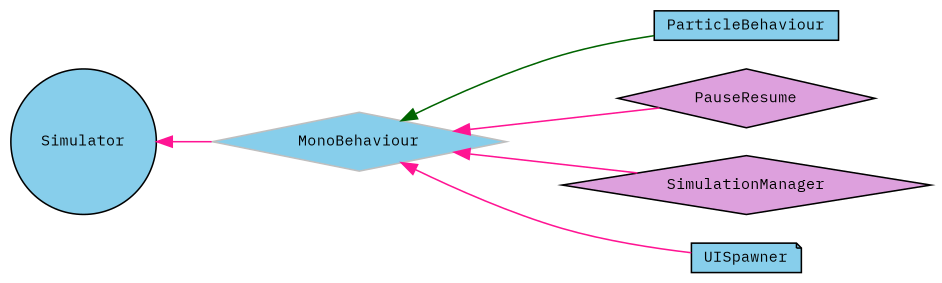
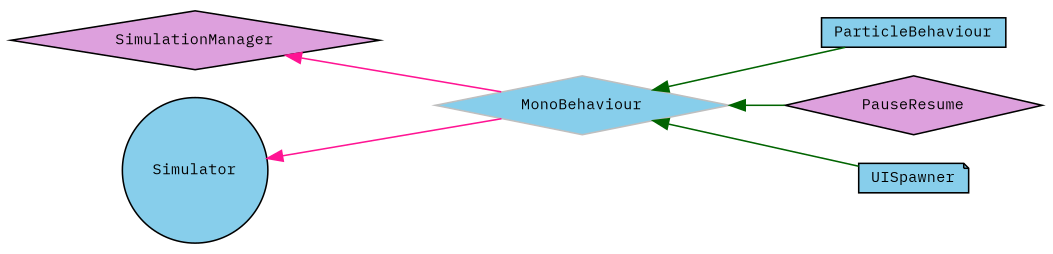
(565, 119) -> (765, 105)
(554, 163) -> (401, 75)
(550, 225) -> (764, 145)
